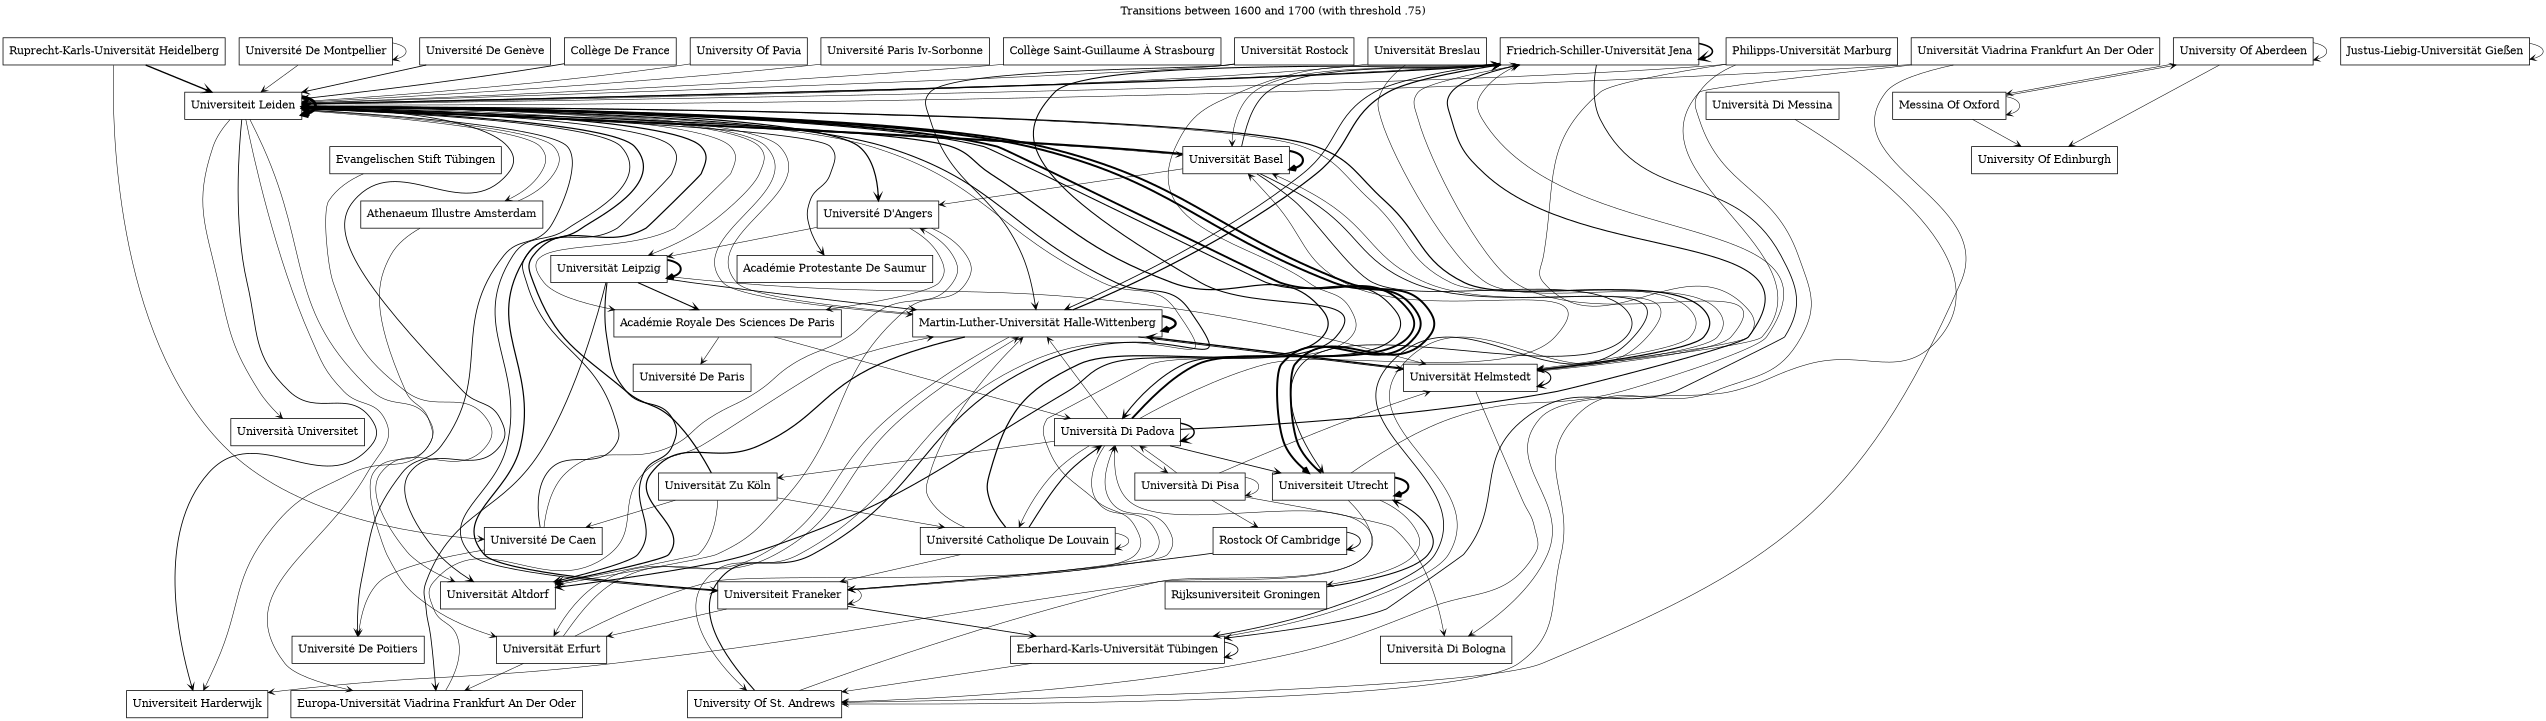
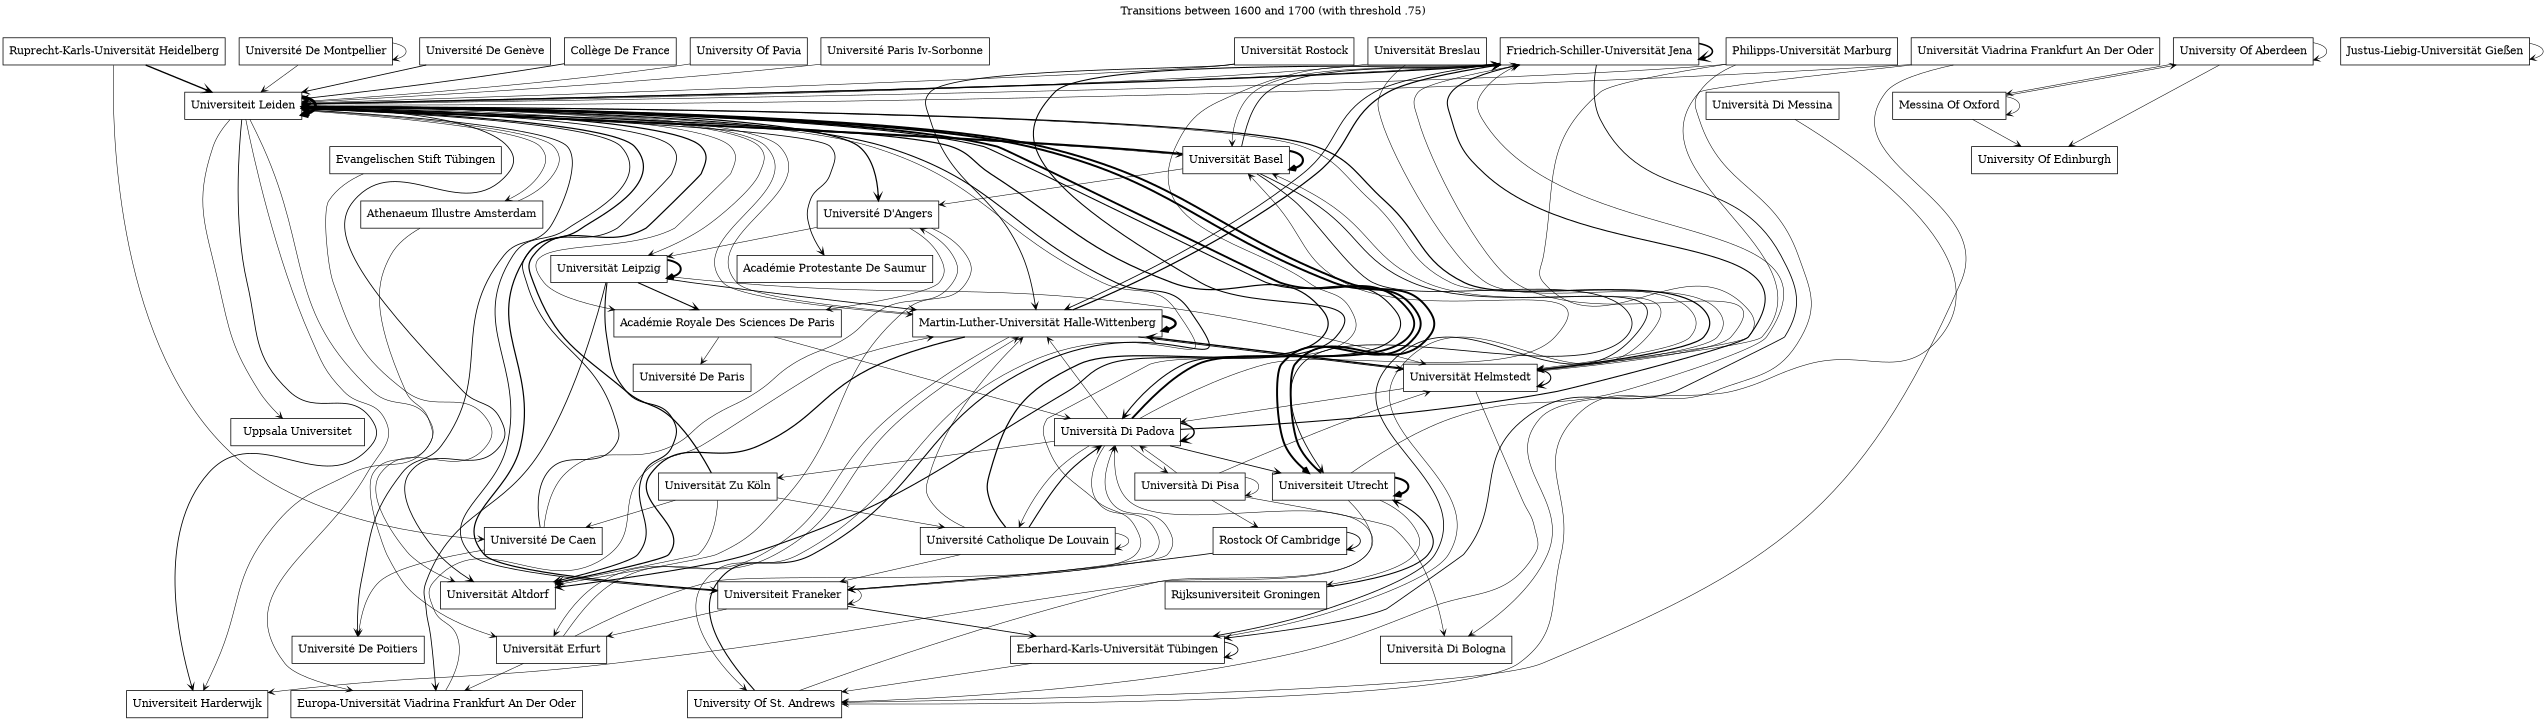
(1112, 51) -> none
none -> (1300, 404)
(298, 432) -> (298, 432)
